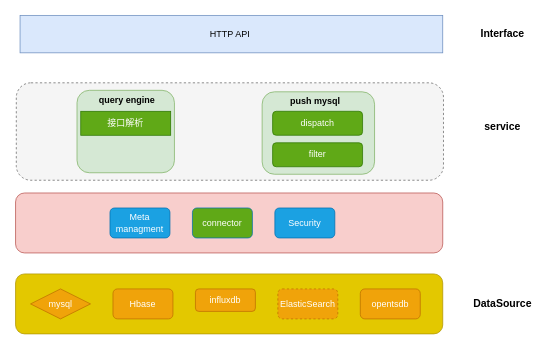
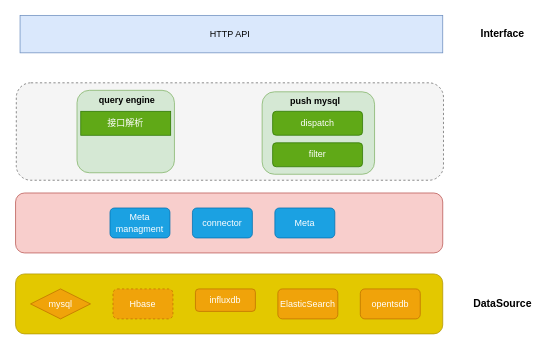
(503, 127) -> none
(222, 223) -> (222, 223)
(305, 223) -> (305, 223)
(143, 304) -> (143, 304)
(308, 304) -> (308, 304)
